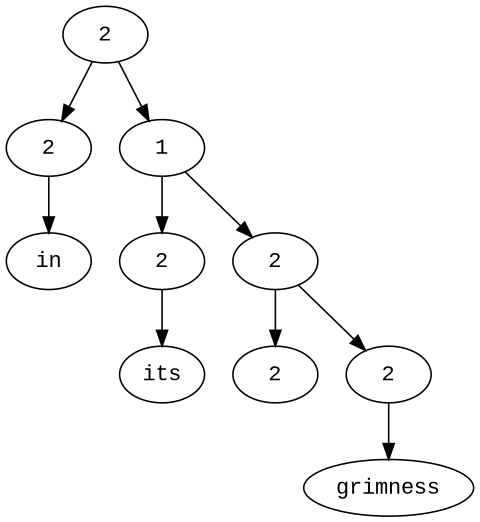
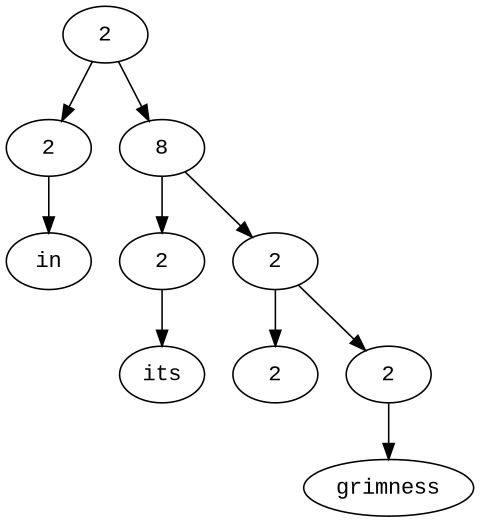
(162, 148) -> (162, 148)
